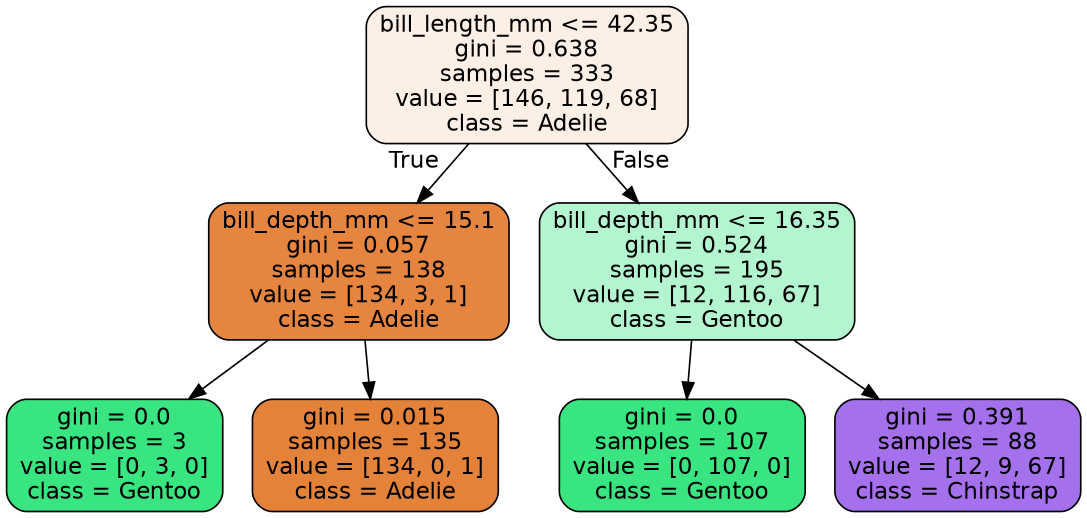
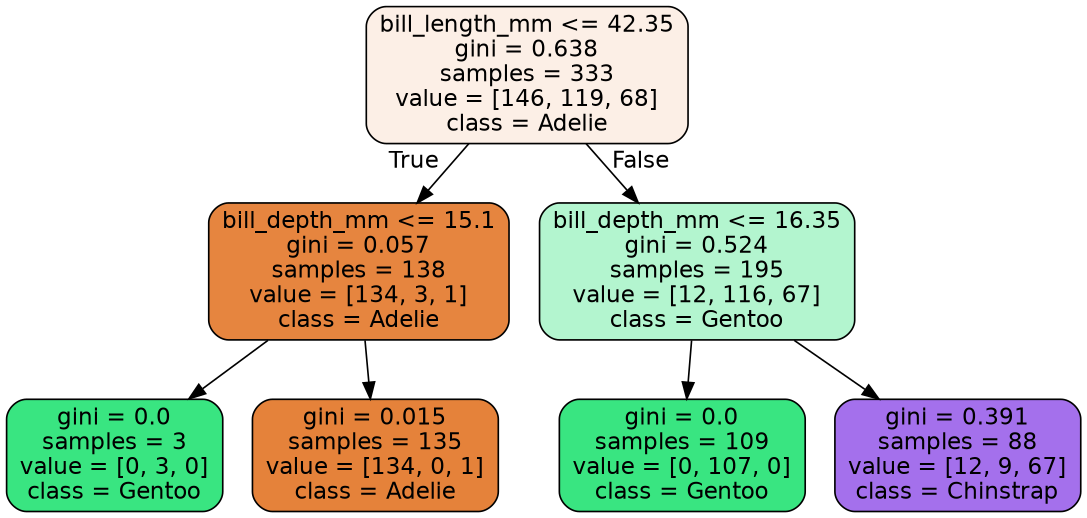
(682, 455) -> (682, 455)
